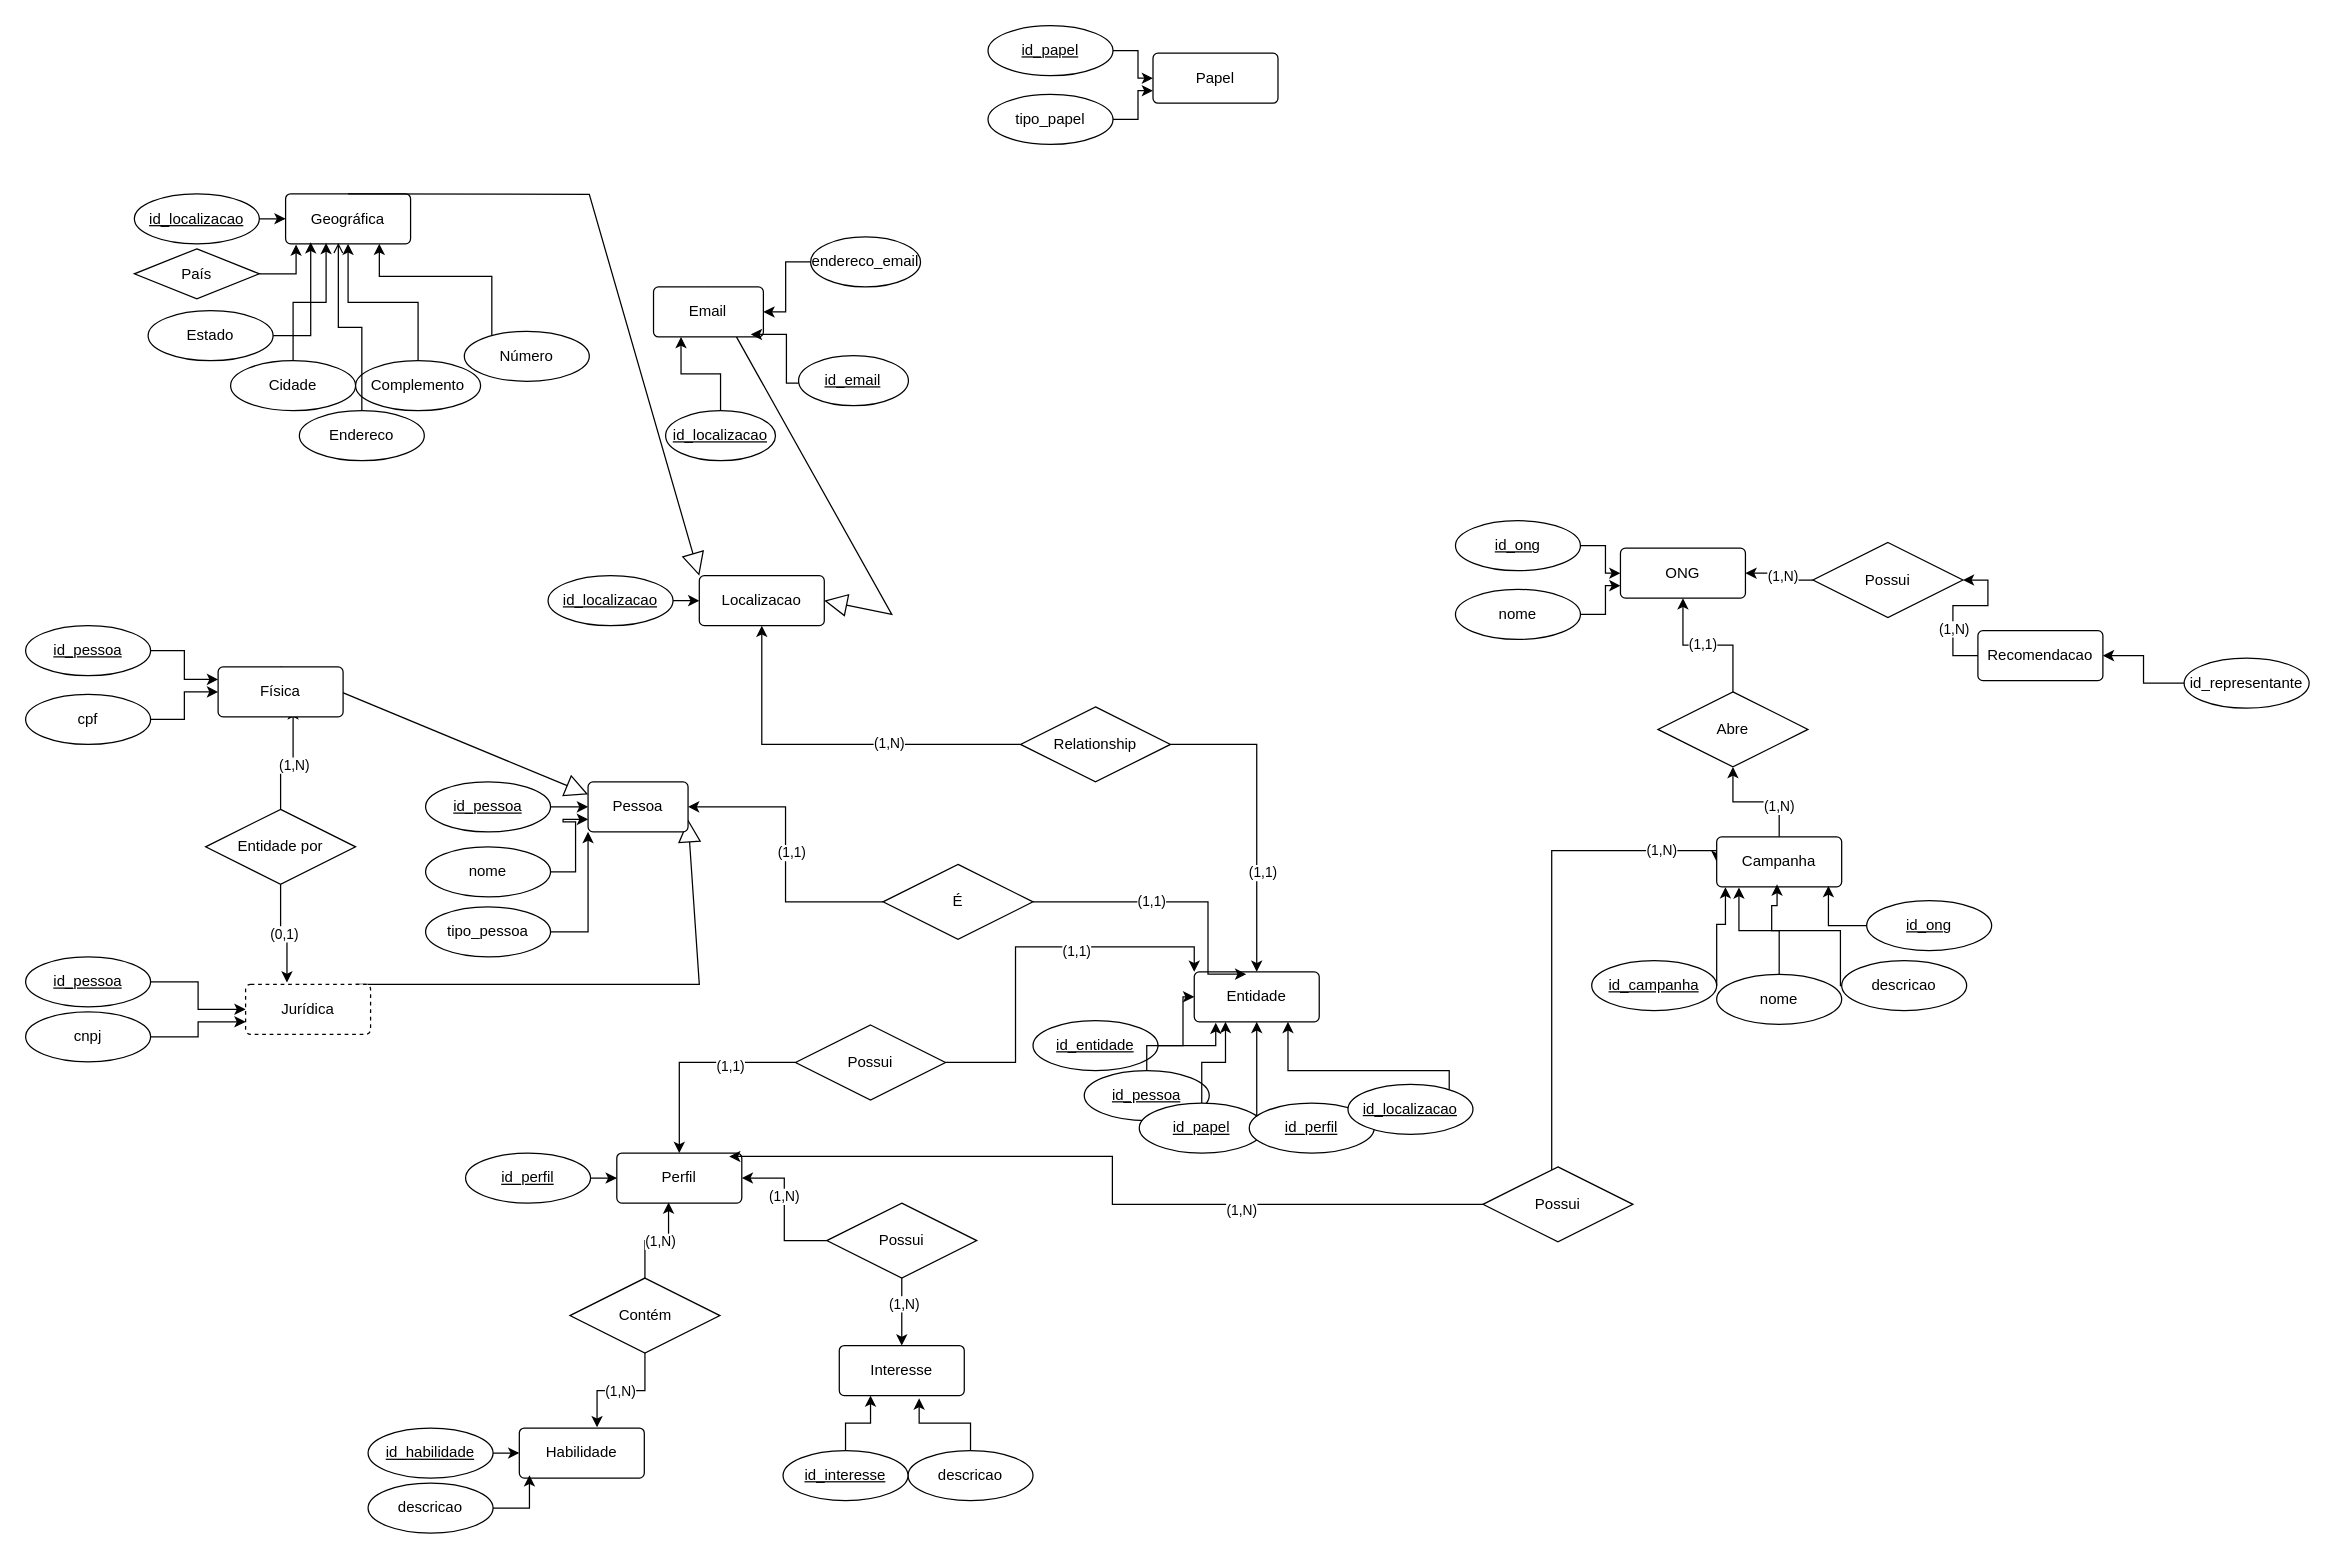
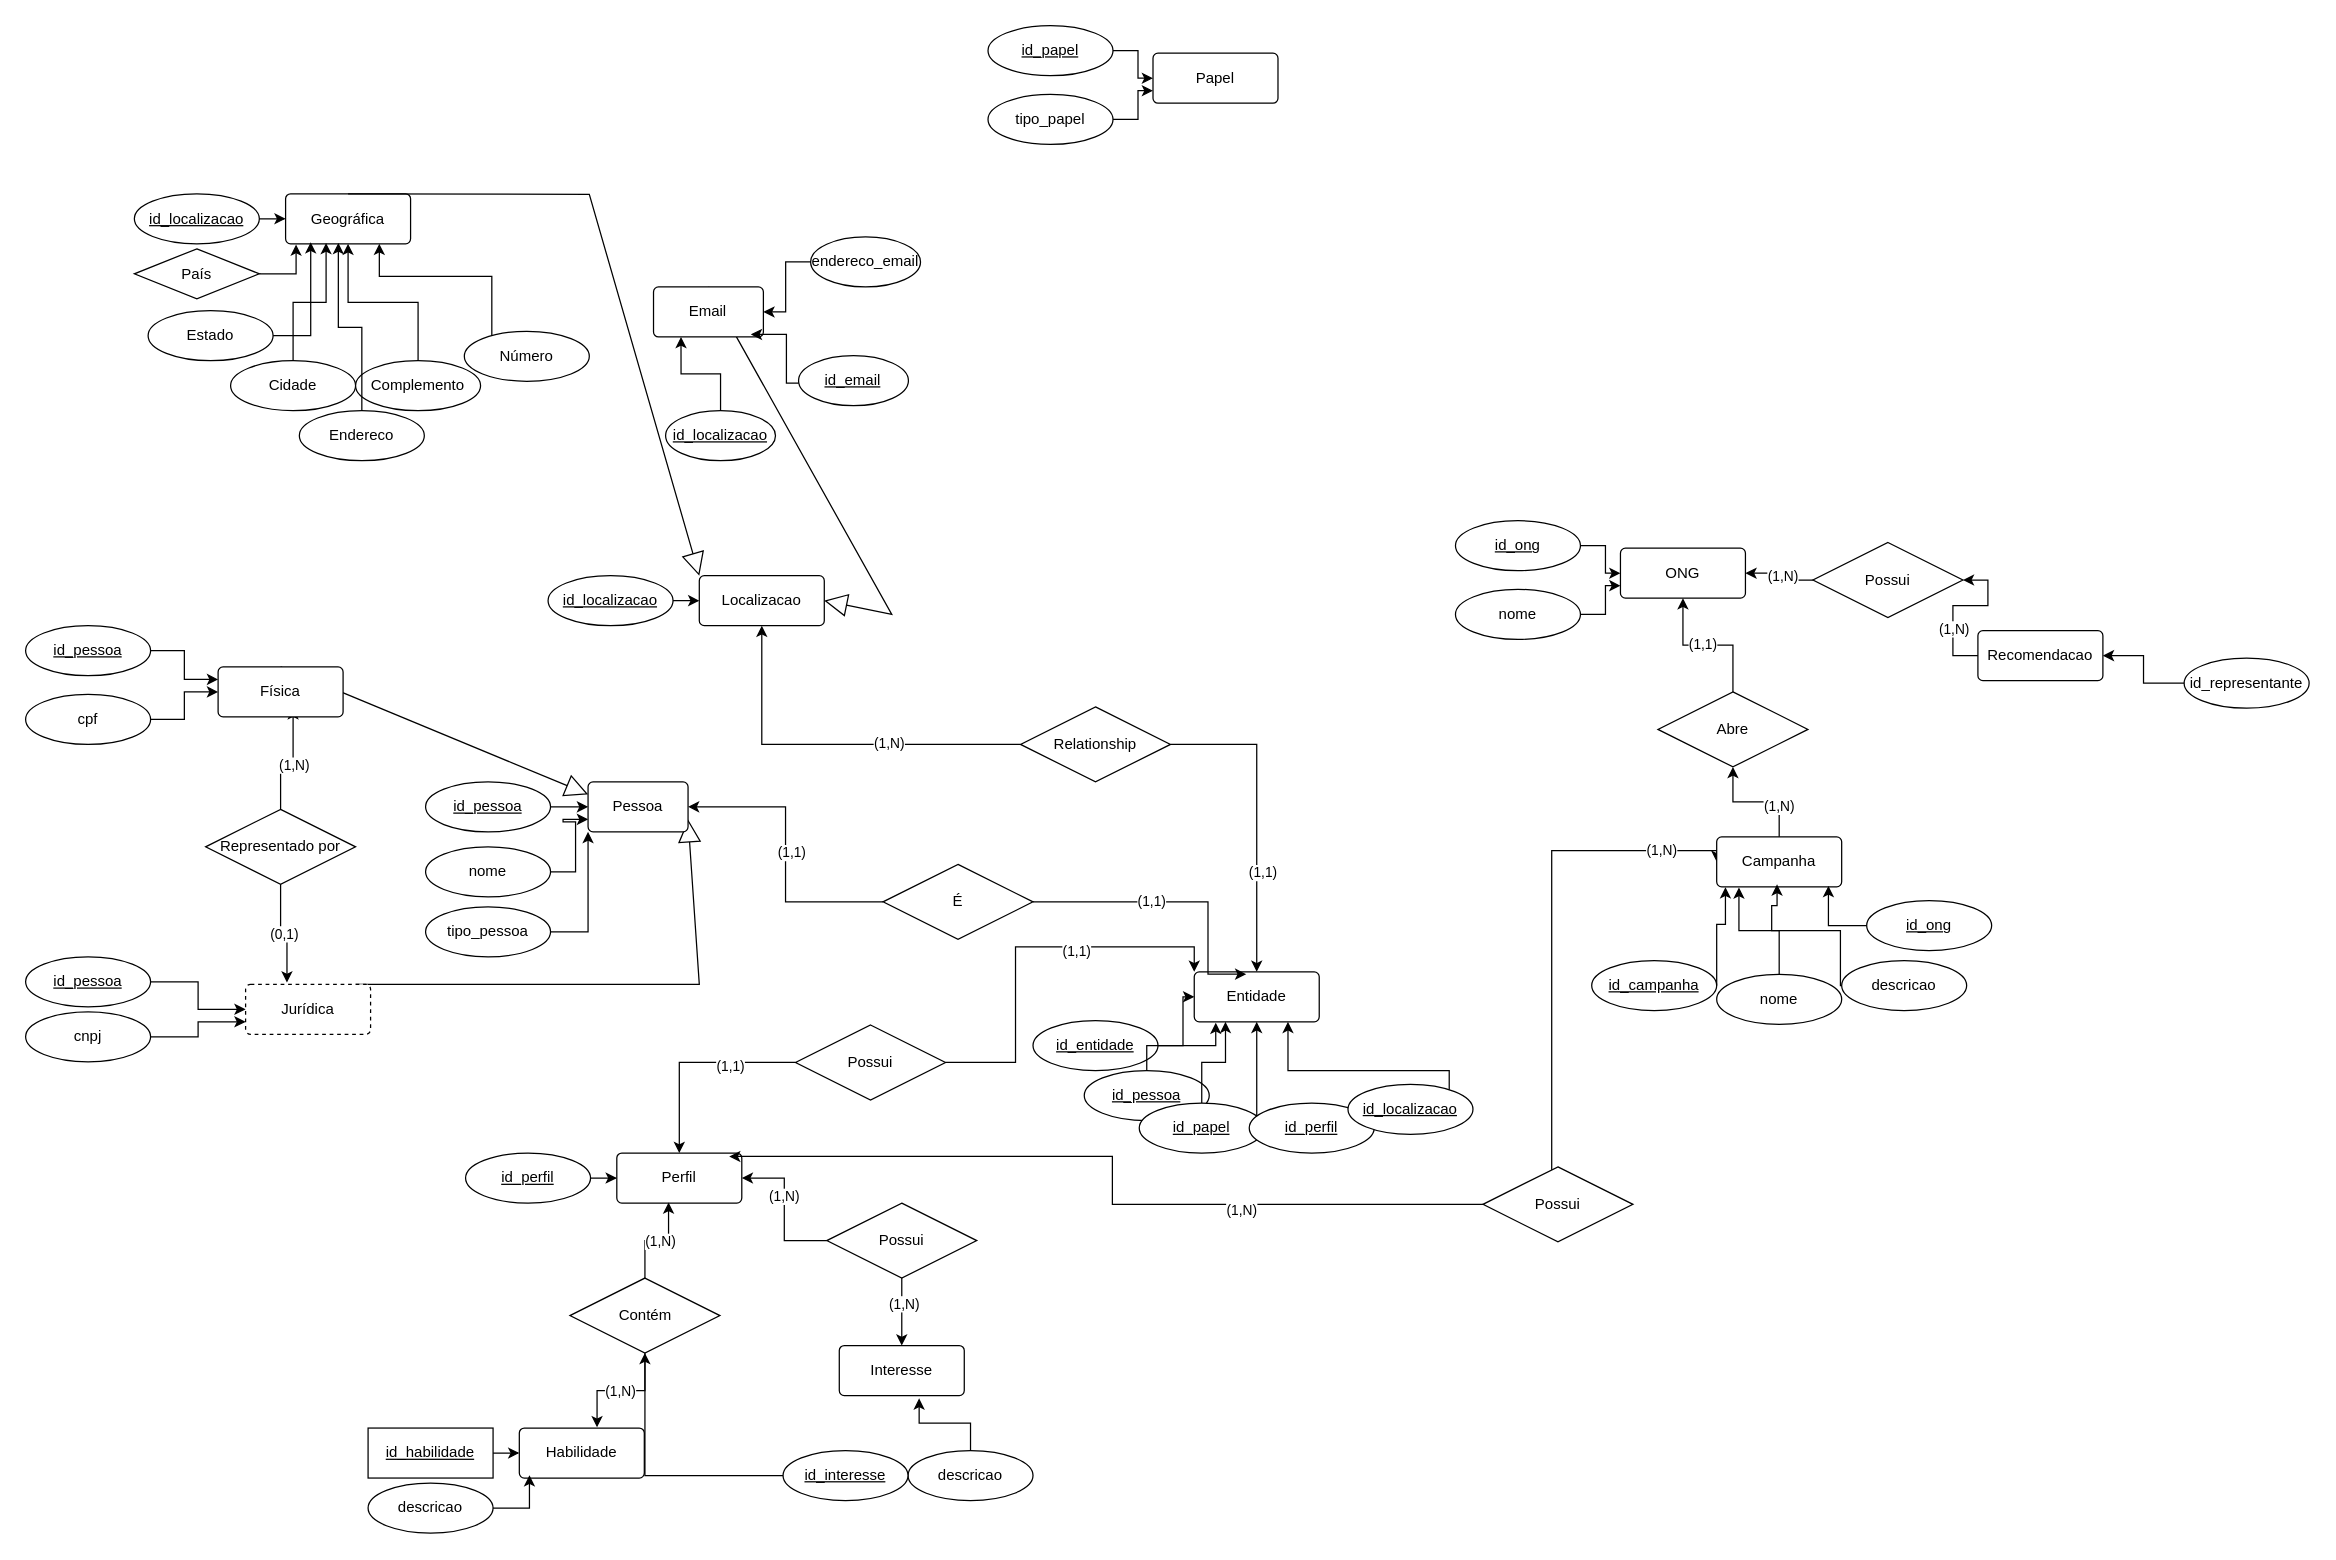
(338, 250) -> (338, 253)
(281, 847) -> (281, 847)
(854, 1423) -> (673, 1476)
(431, 1453) -> (431, 1453)
